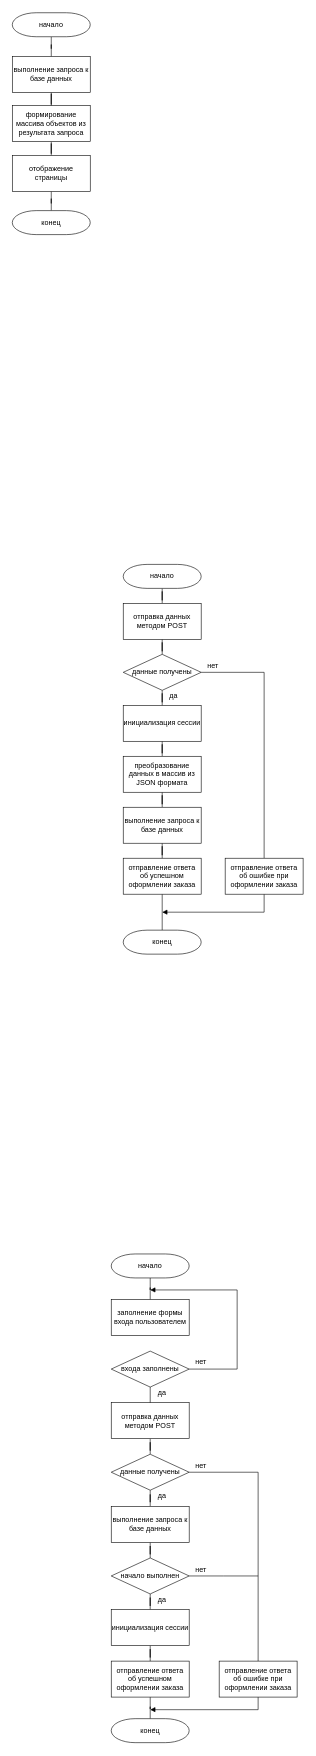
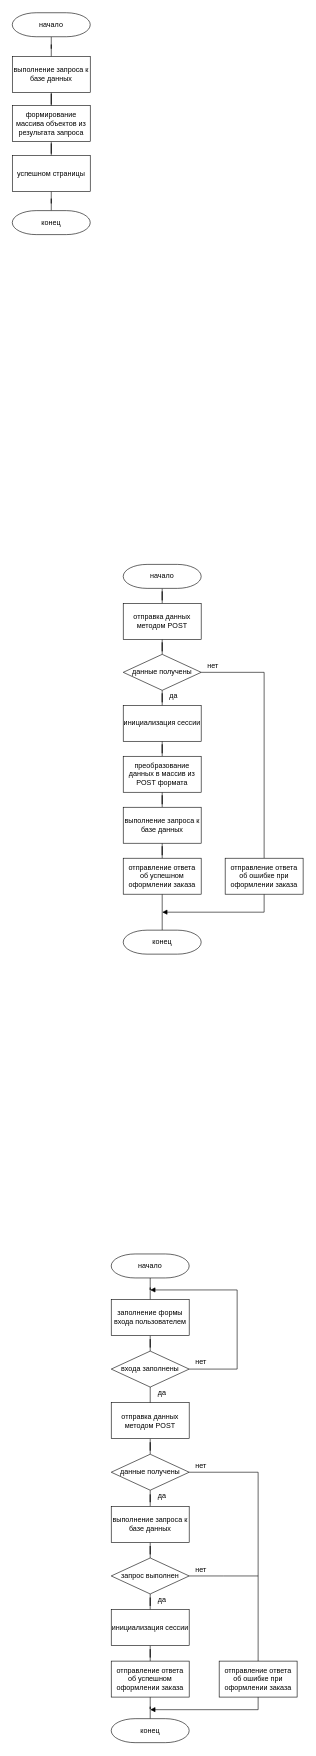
(51, 173) -> (51, 173)
(162, 774) -> (162, 774)
none -> (150, 1345)
(150, 1577) -> (150, 1577)
